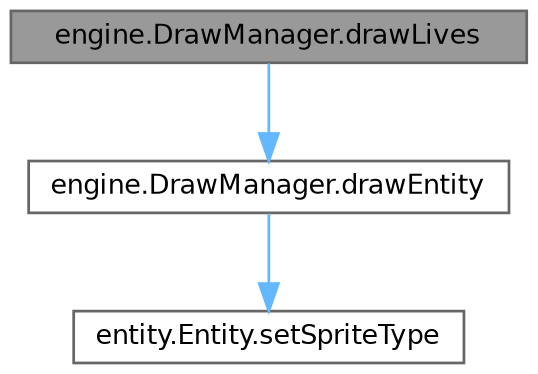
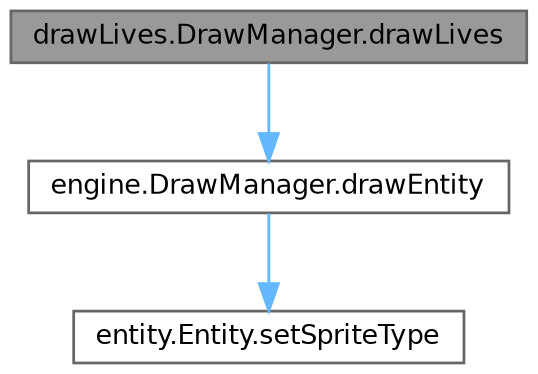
(269, 37) -> (269, 37)
